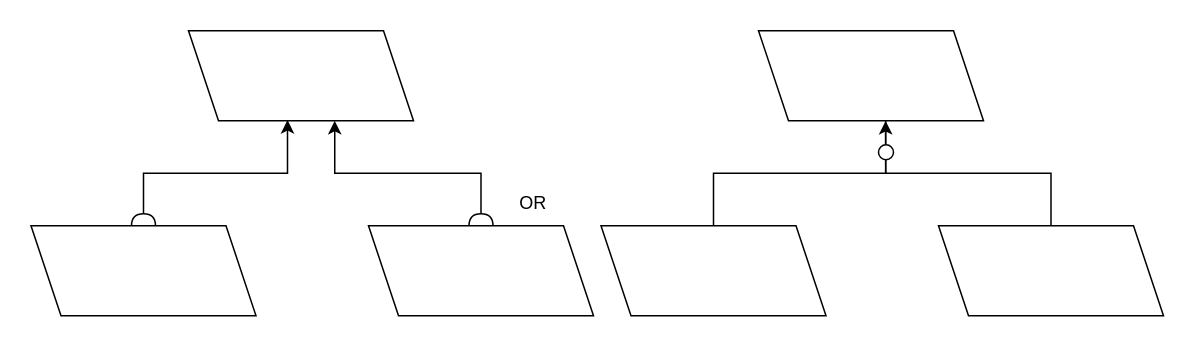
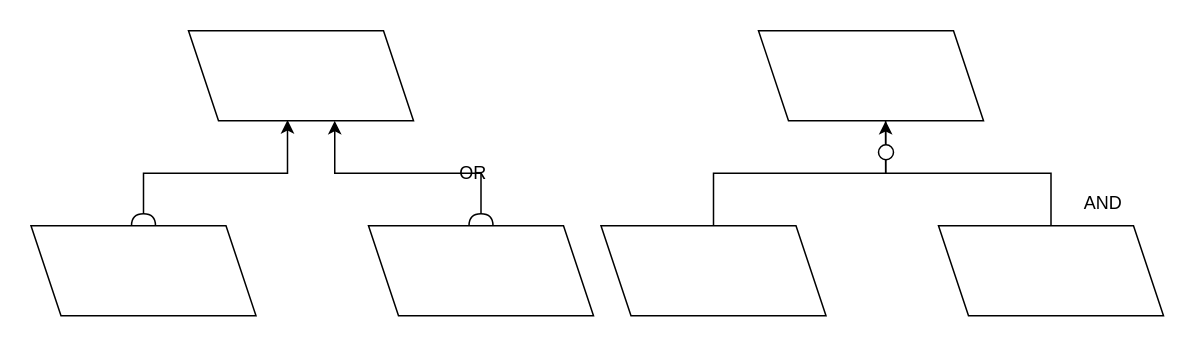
(533, 203) -> (473, 173)
none -> (1103, 203)
